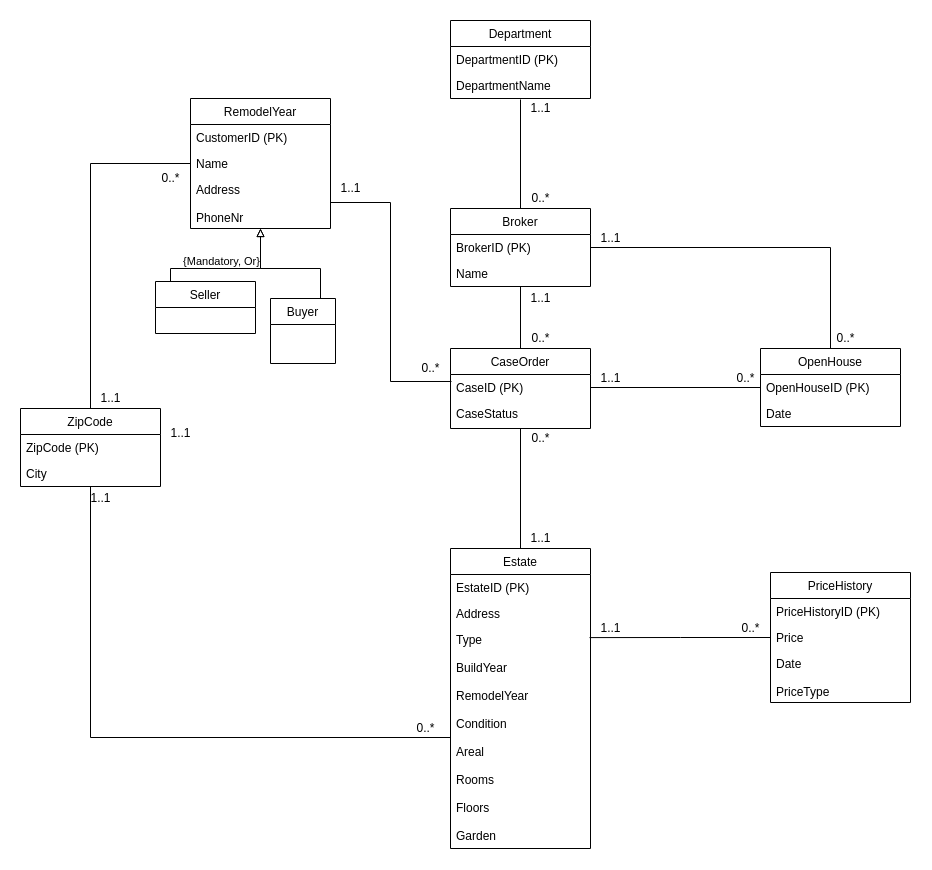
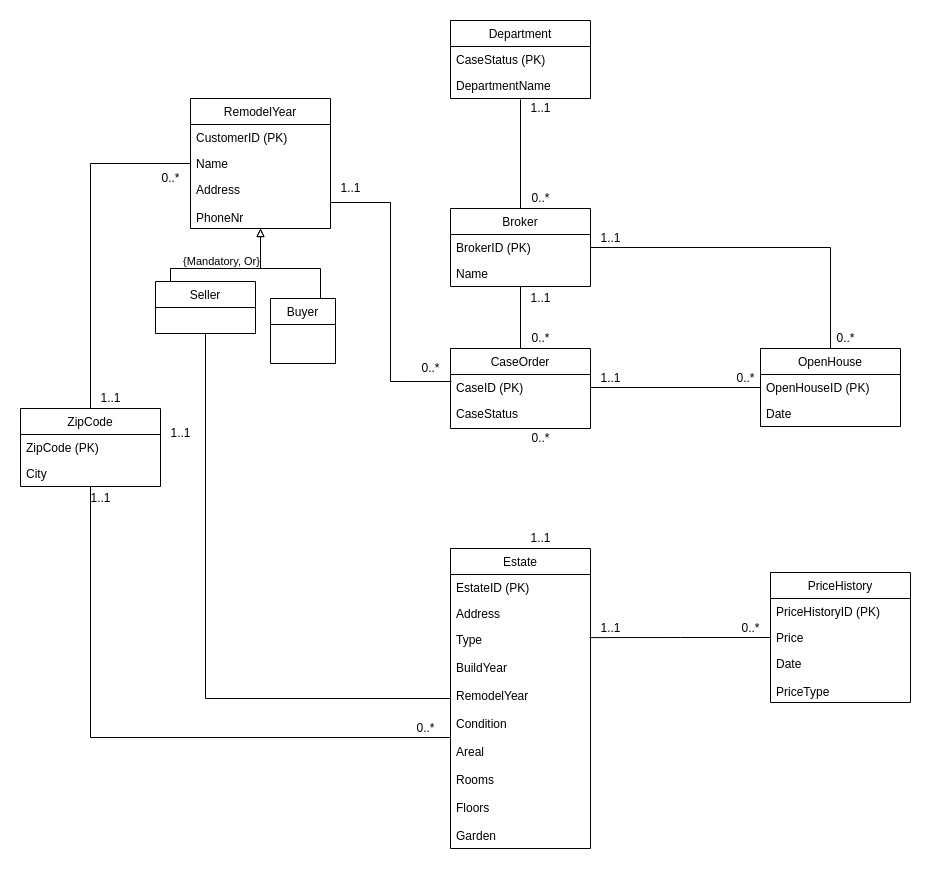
(512, 60) -> (505, 60)
(521, 488) -> (206, 639)
